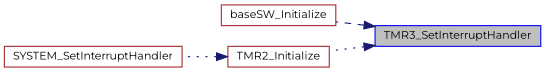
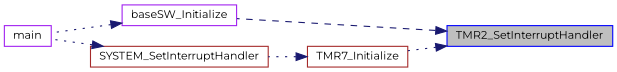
(279, 15) -> (179, 15)
none -> (28, 36)
(458, 36) -> (530, 36)
(279, 57) -> (358, 57)
